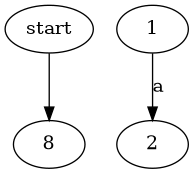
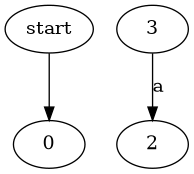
(153, 29) -> (153, 29)
(49, 144) -> (49, 144)
